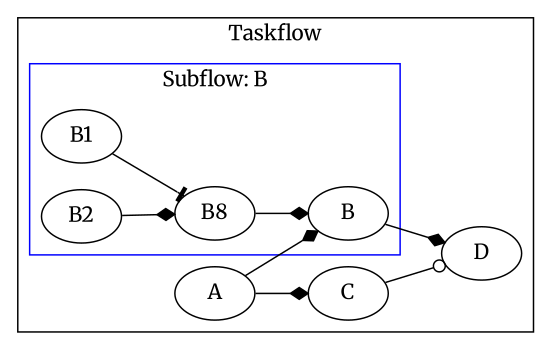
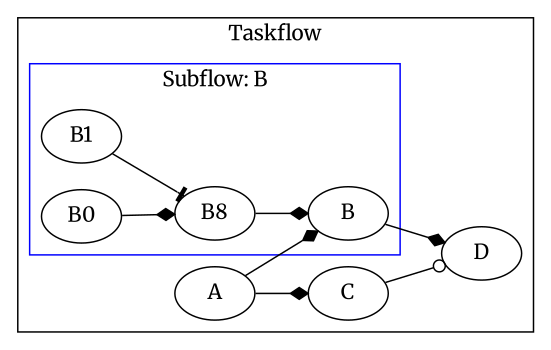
(82, 216) -> (82, 216)
